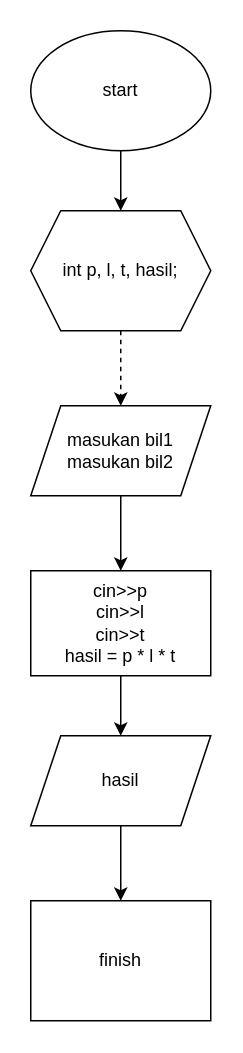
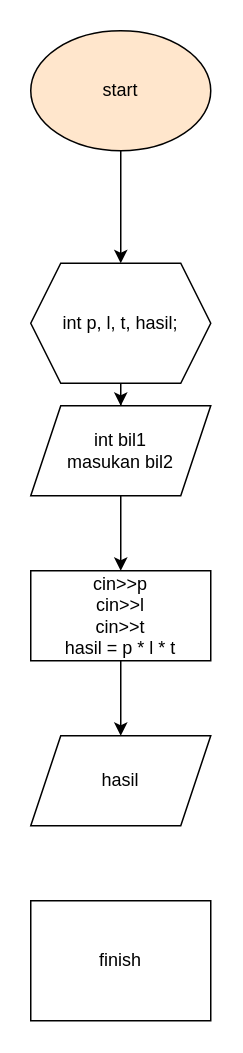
(121, 91) -> (121, 91)
(121, 271) -> (121, 323)
(121, 451) -> (121, 451)
(121, 623) -> (121, 616)
(121, 858) -> none
